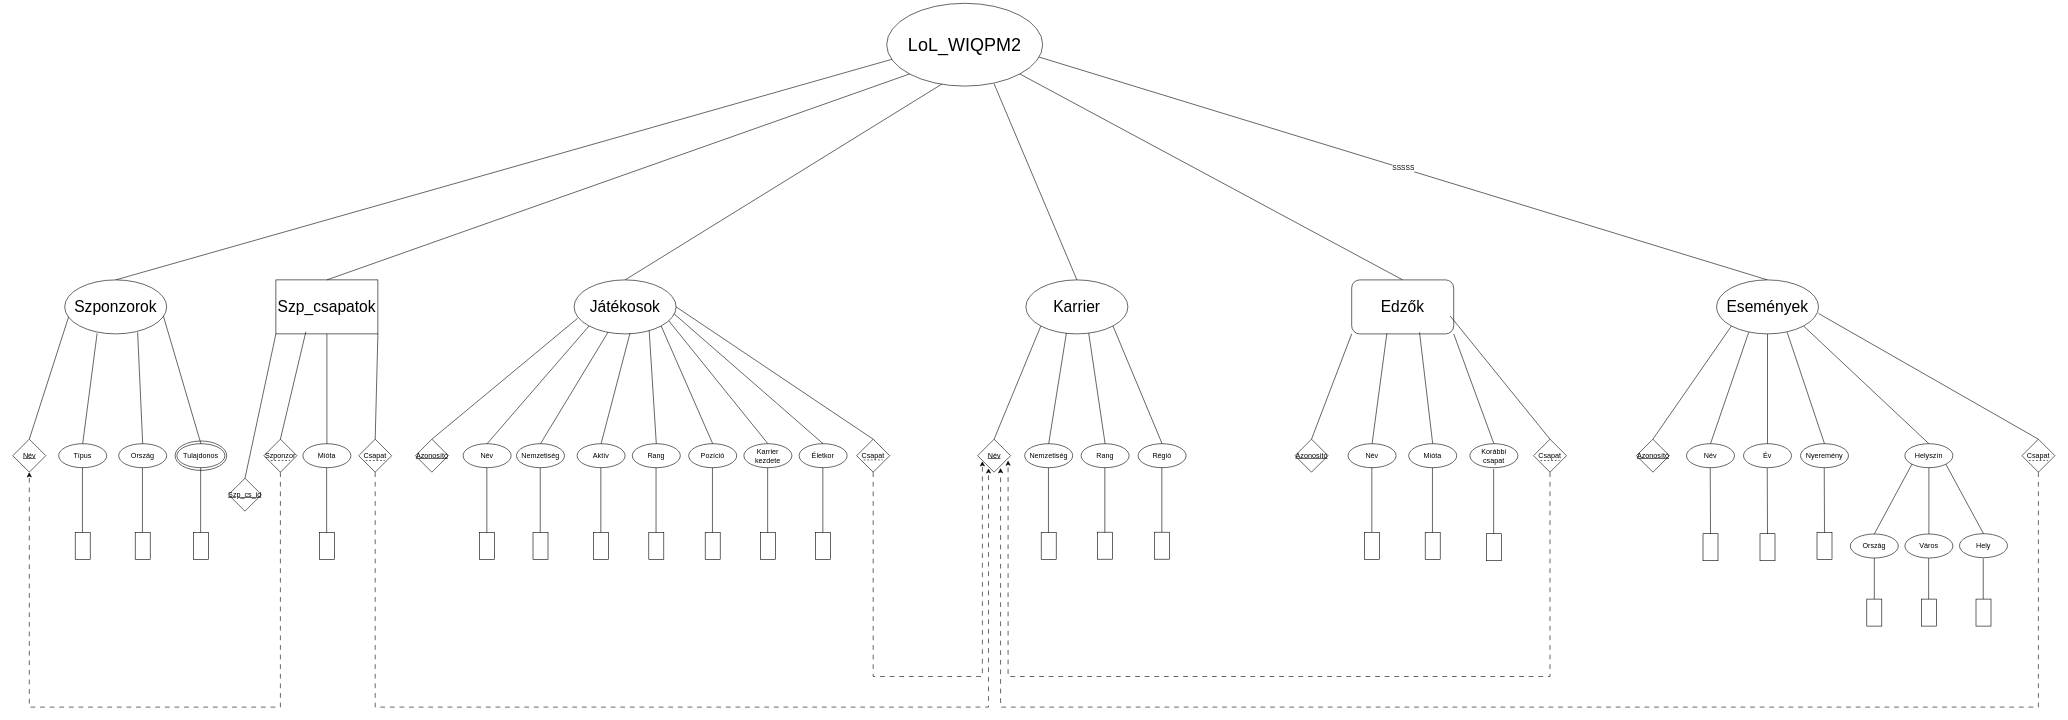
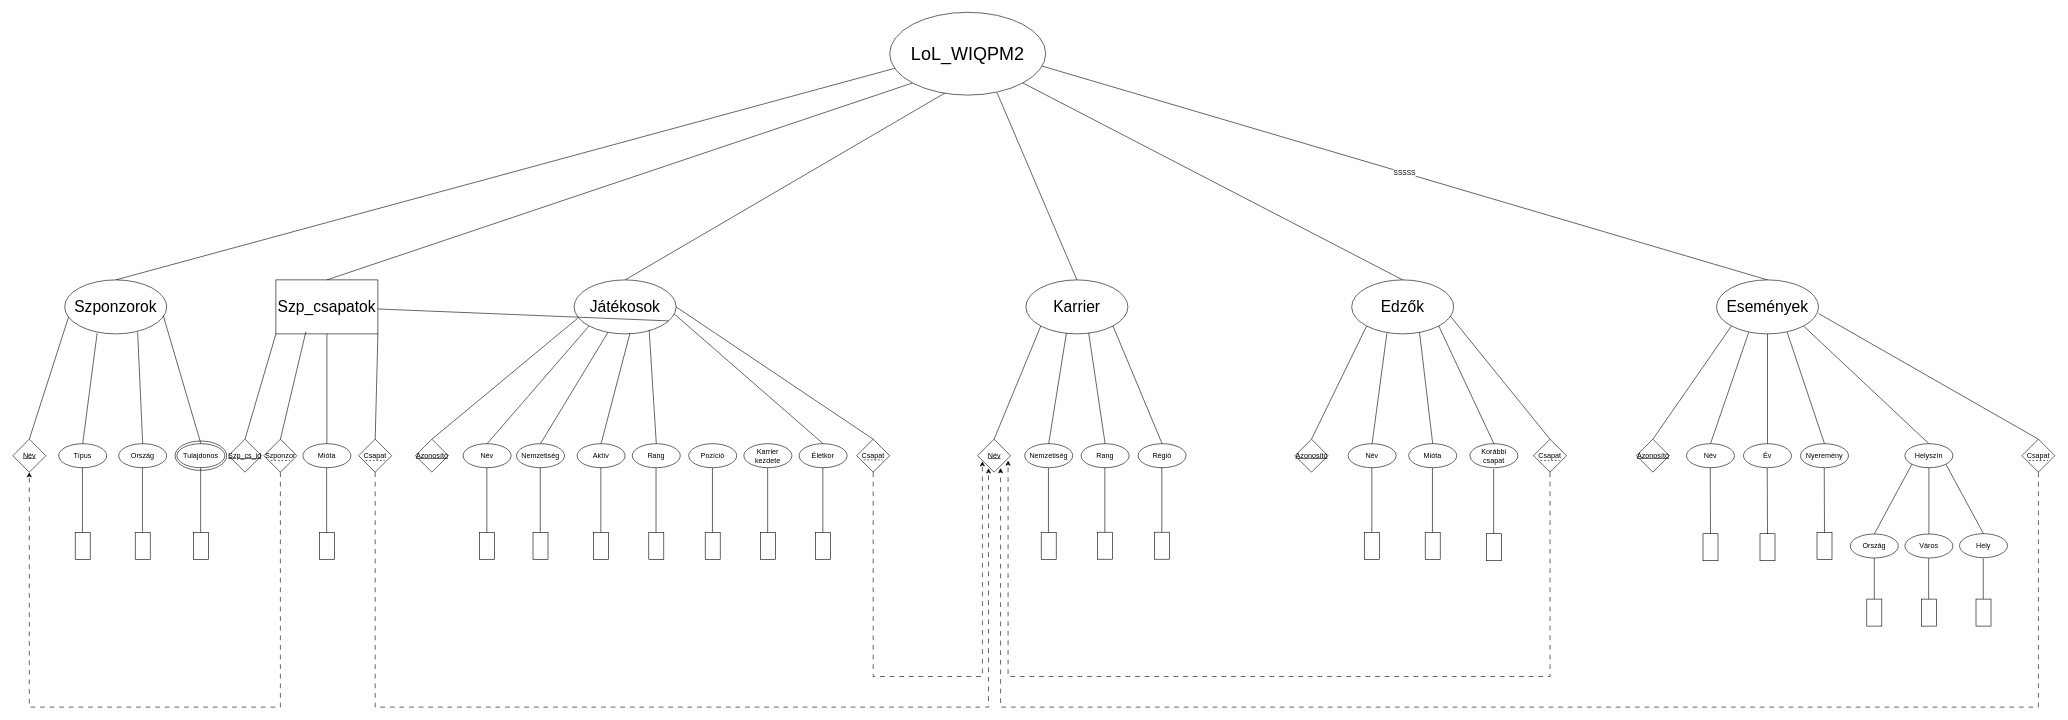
(965, 45) -> (968, 54)
(1403, 307) -> (1403, 307)
(718, 382) -> (524, 315)
(687, 385) -> none
(245, 495) -> (245, 456)
